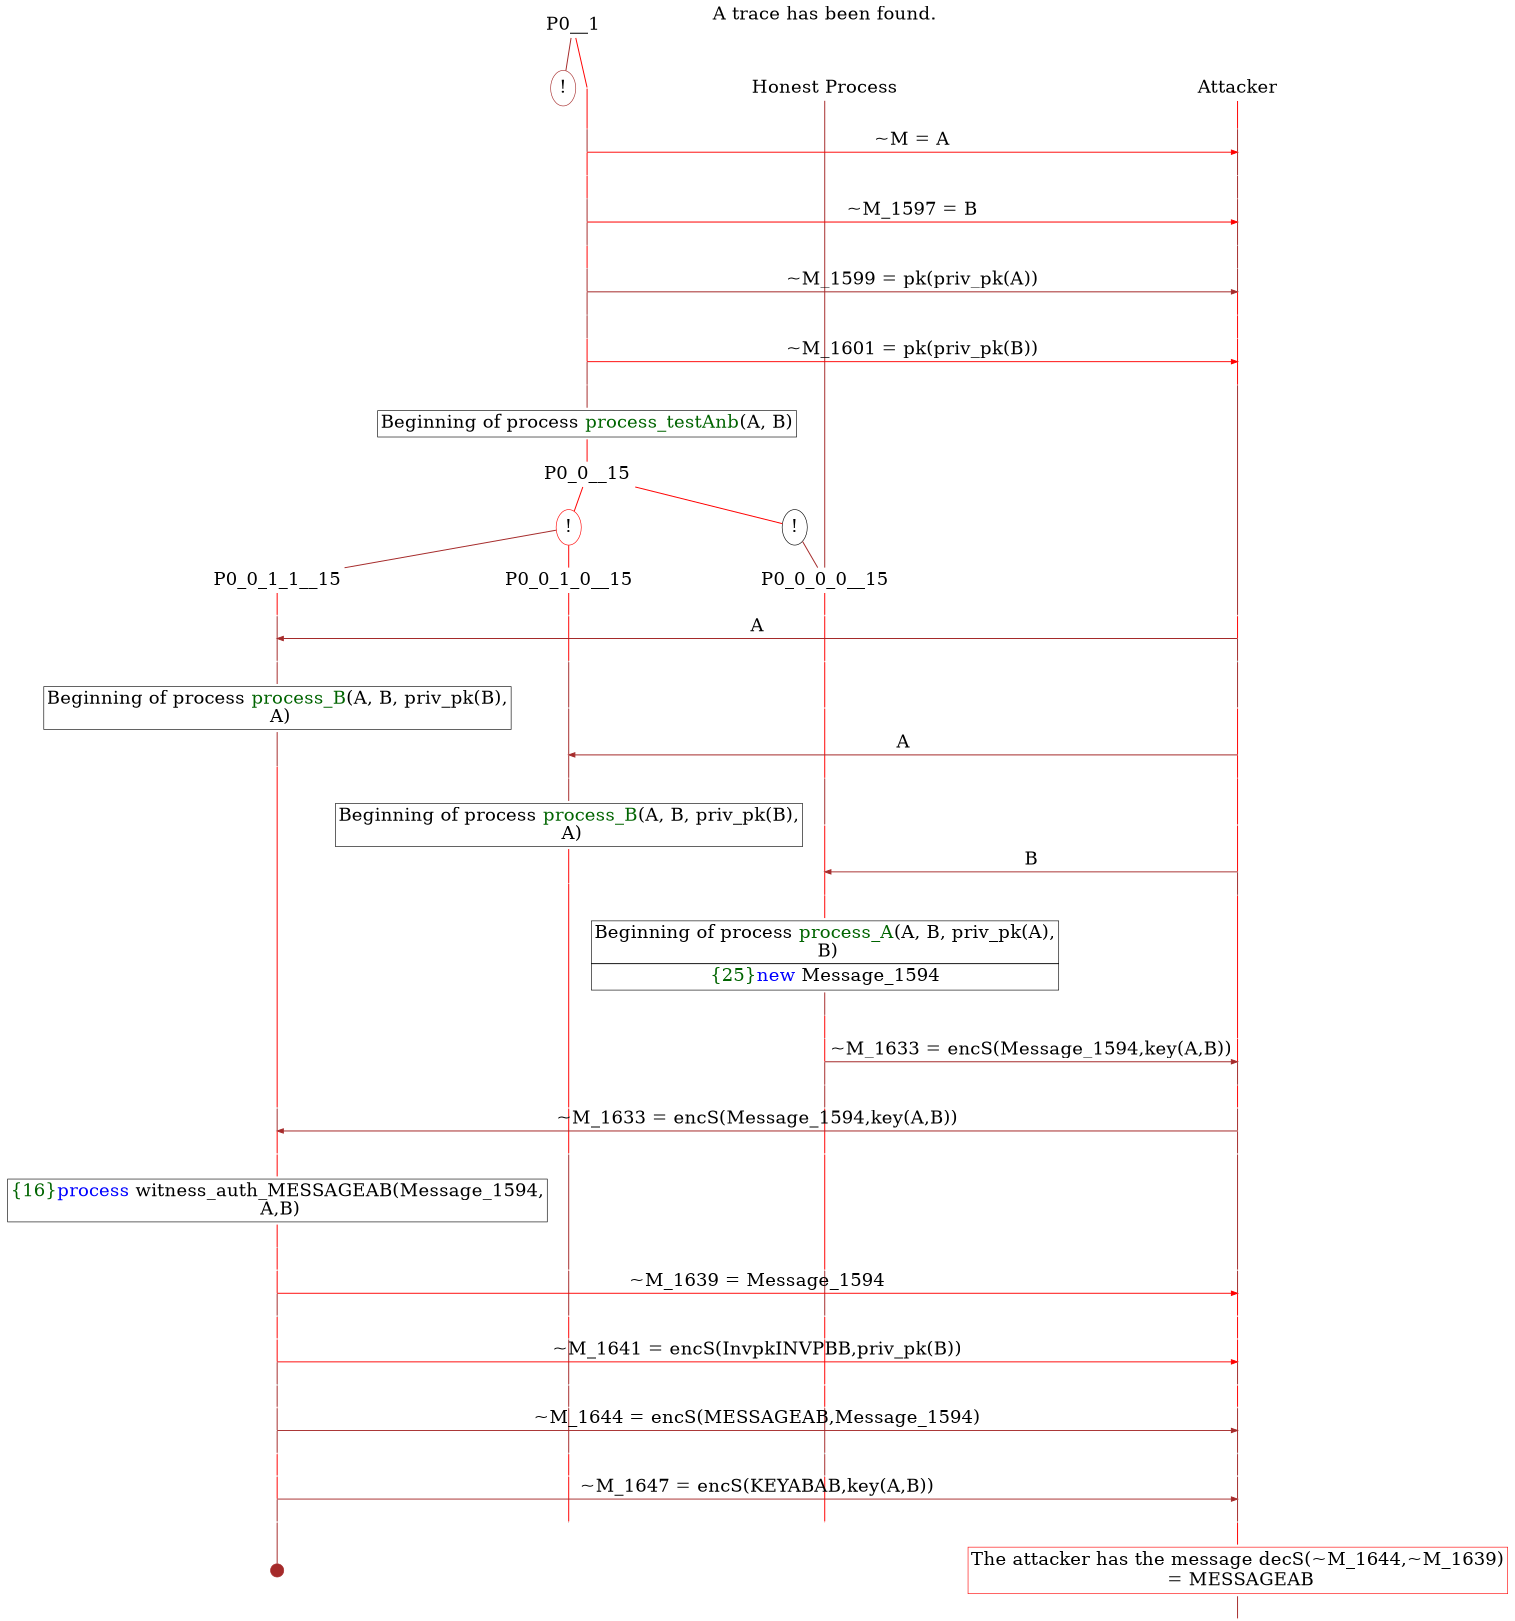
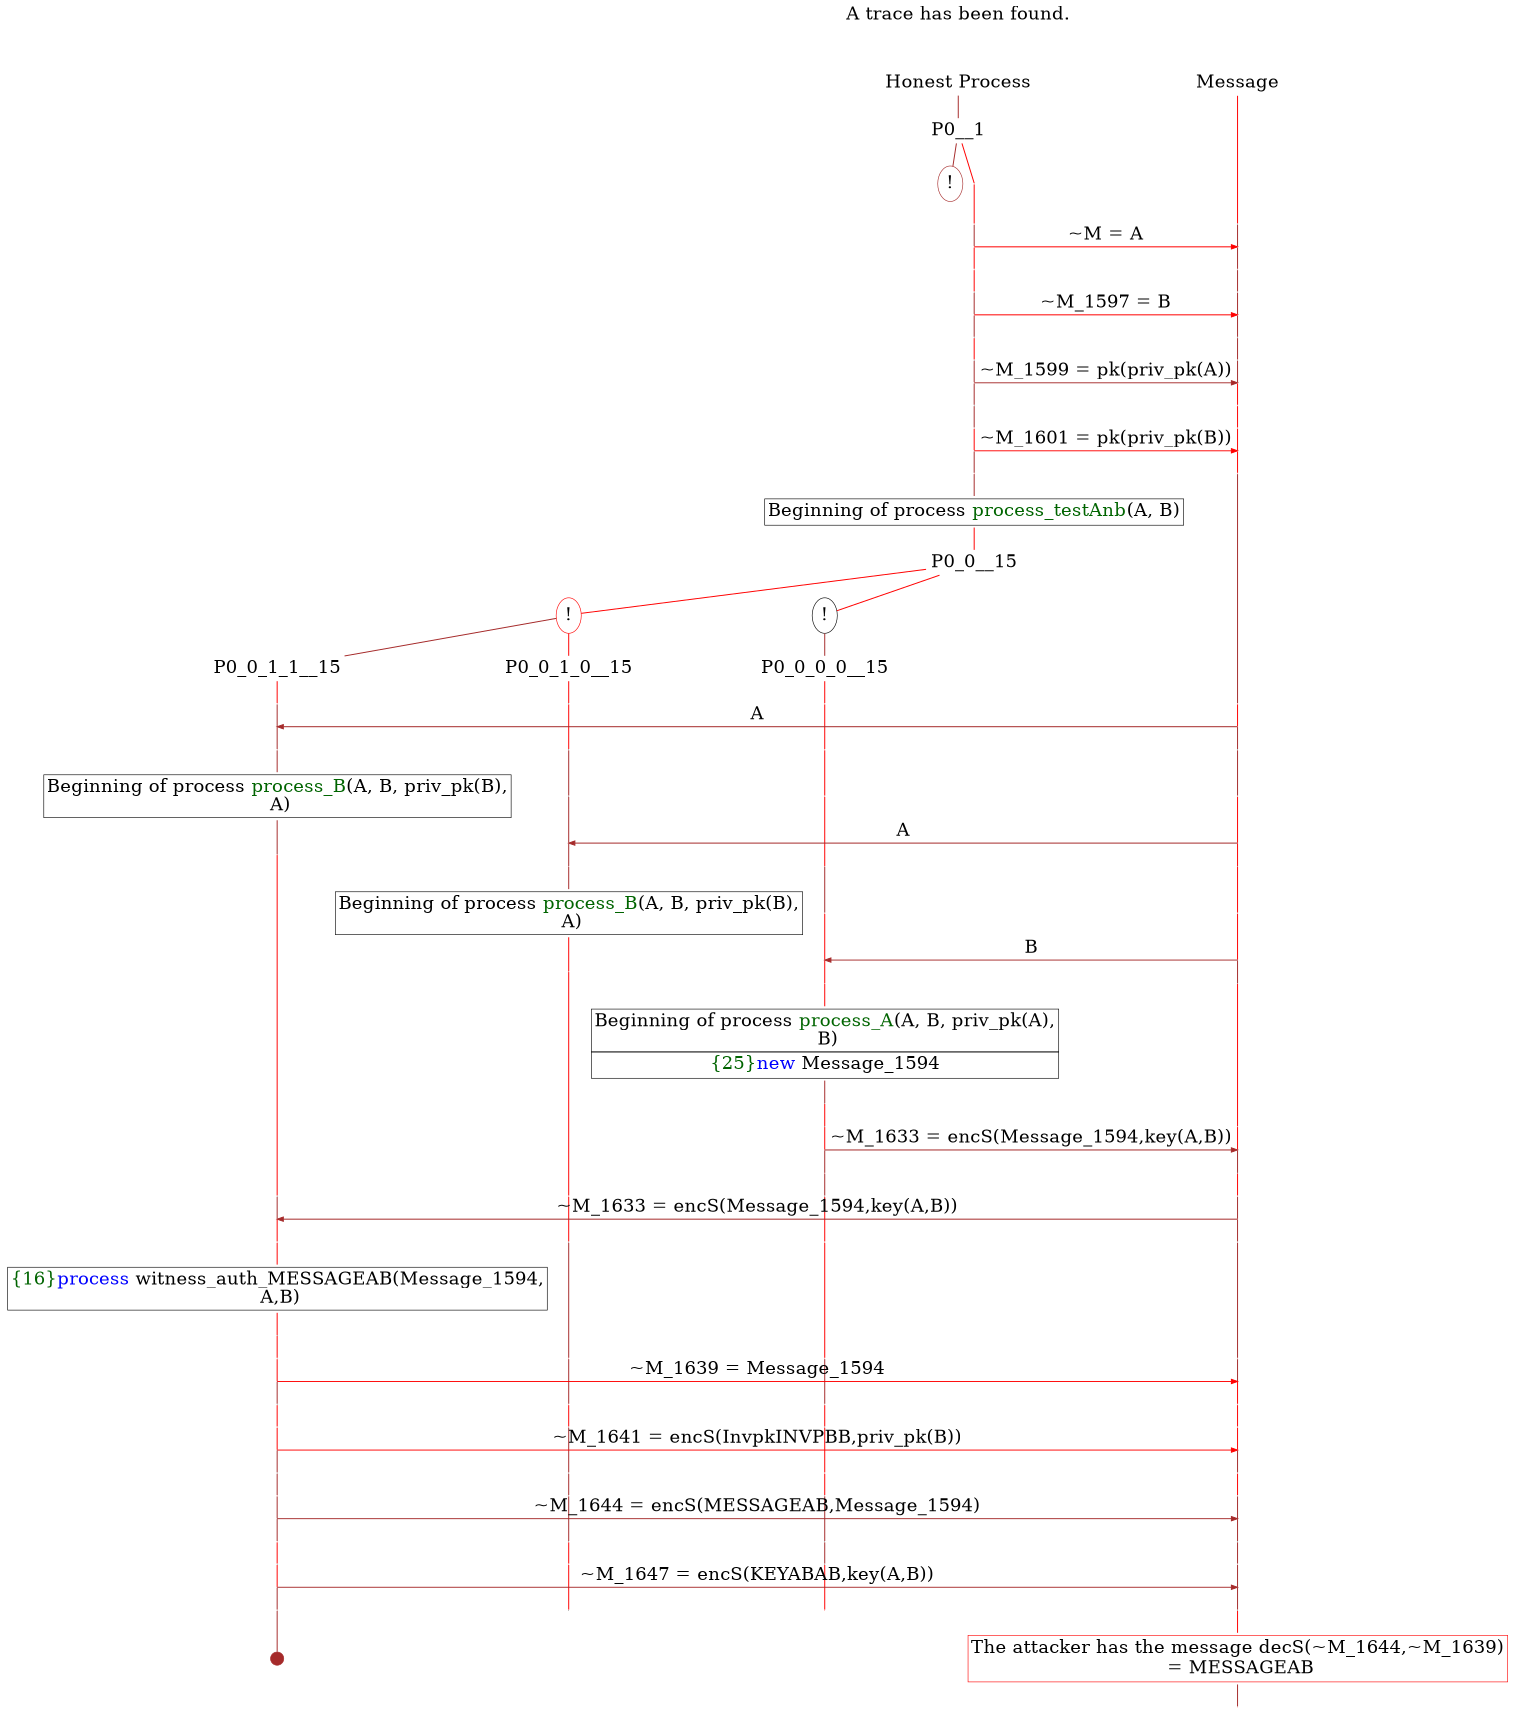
(1238, 88) -> (1238, 83)
(825, 334) -> (958, 107)
